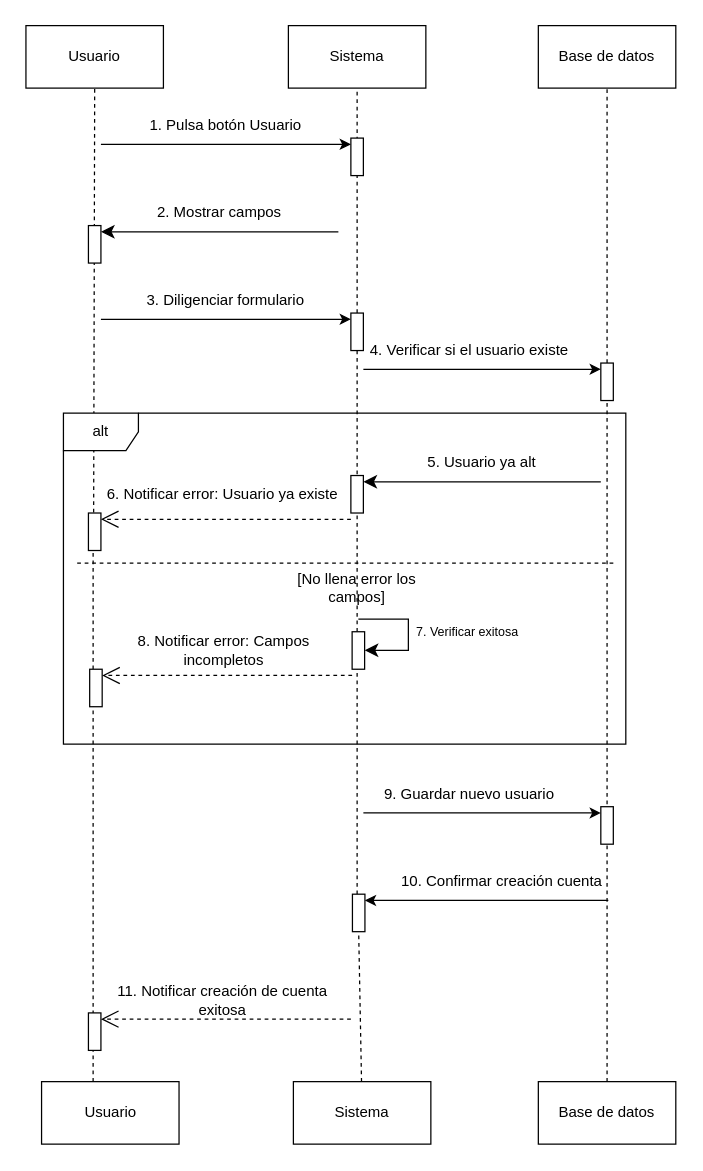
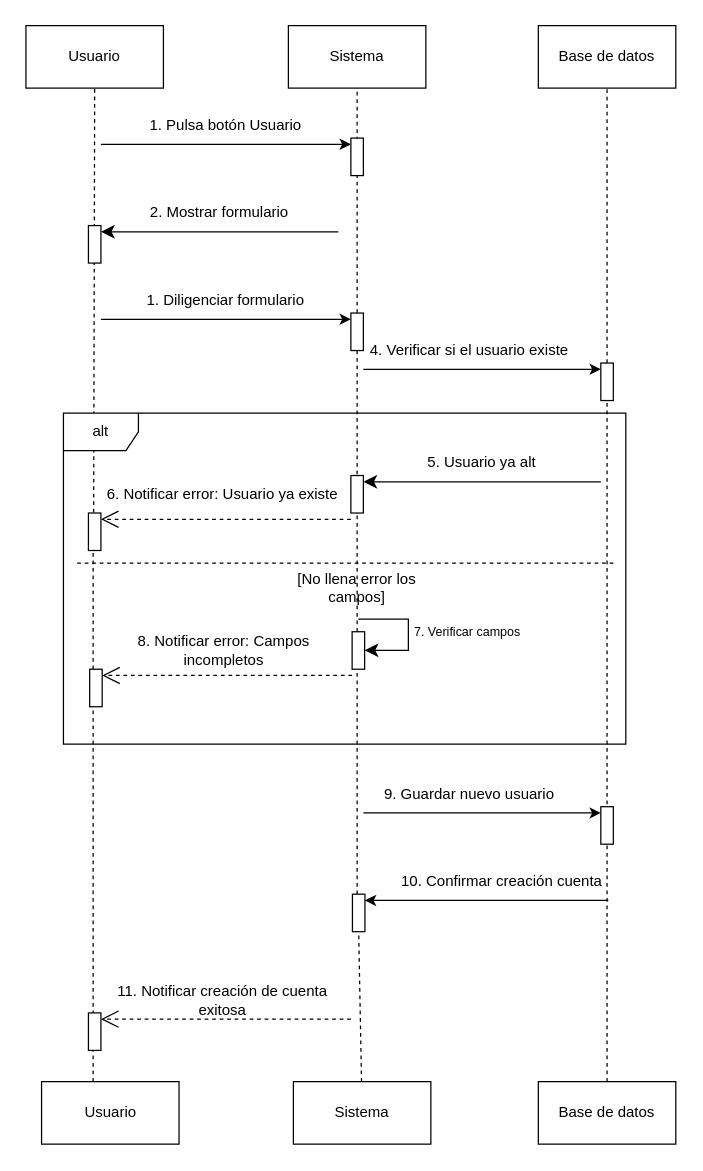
(219, 213) -> (219, 213)
(226, 301) -> (226, 301)
(468, 632) -> (468, 632)
